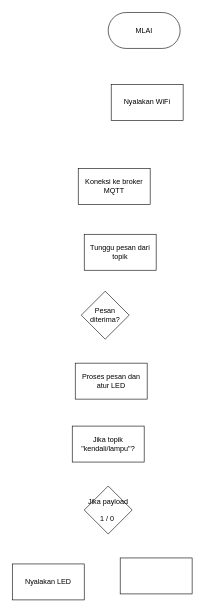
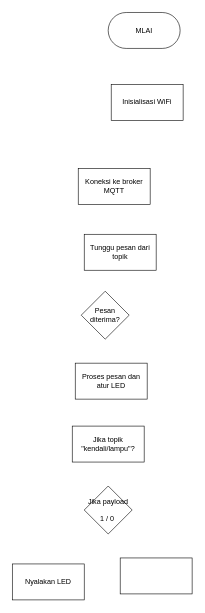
(147, 102) -> (147, 102)
